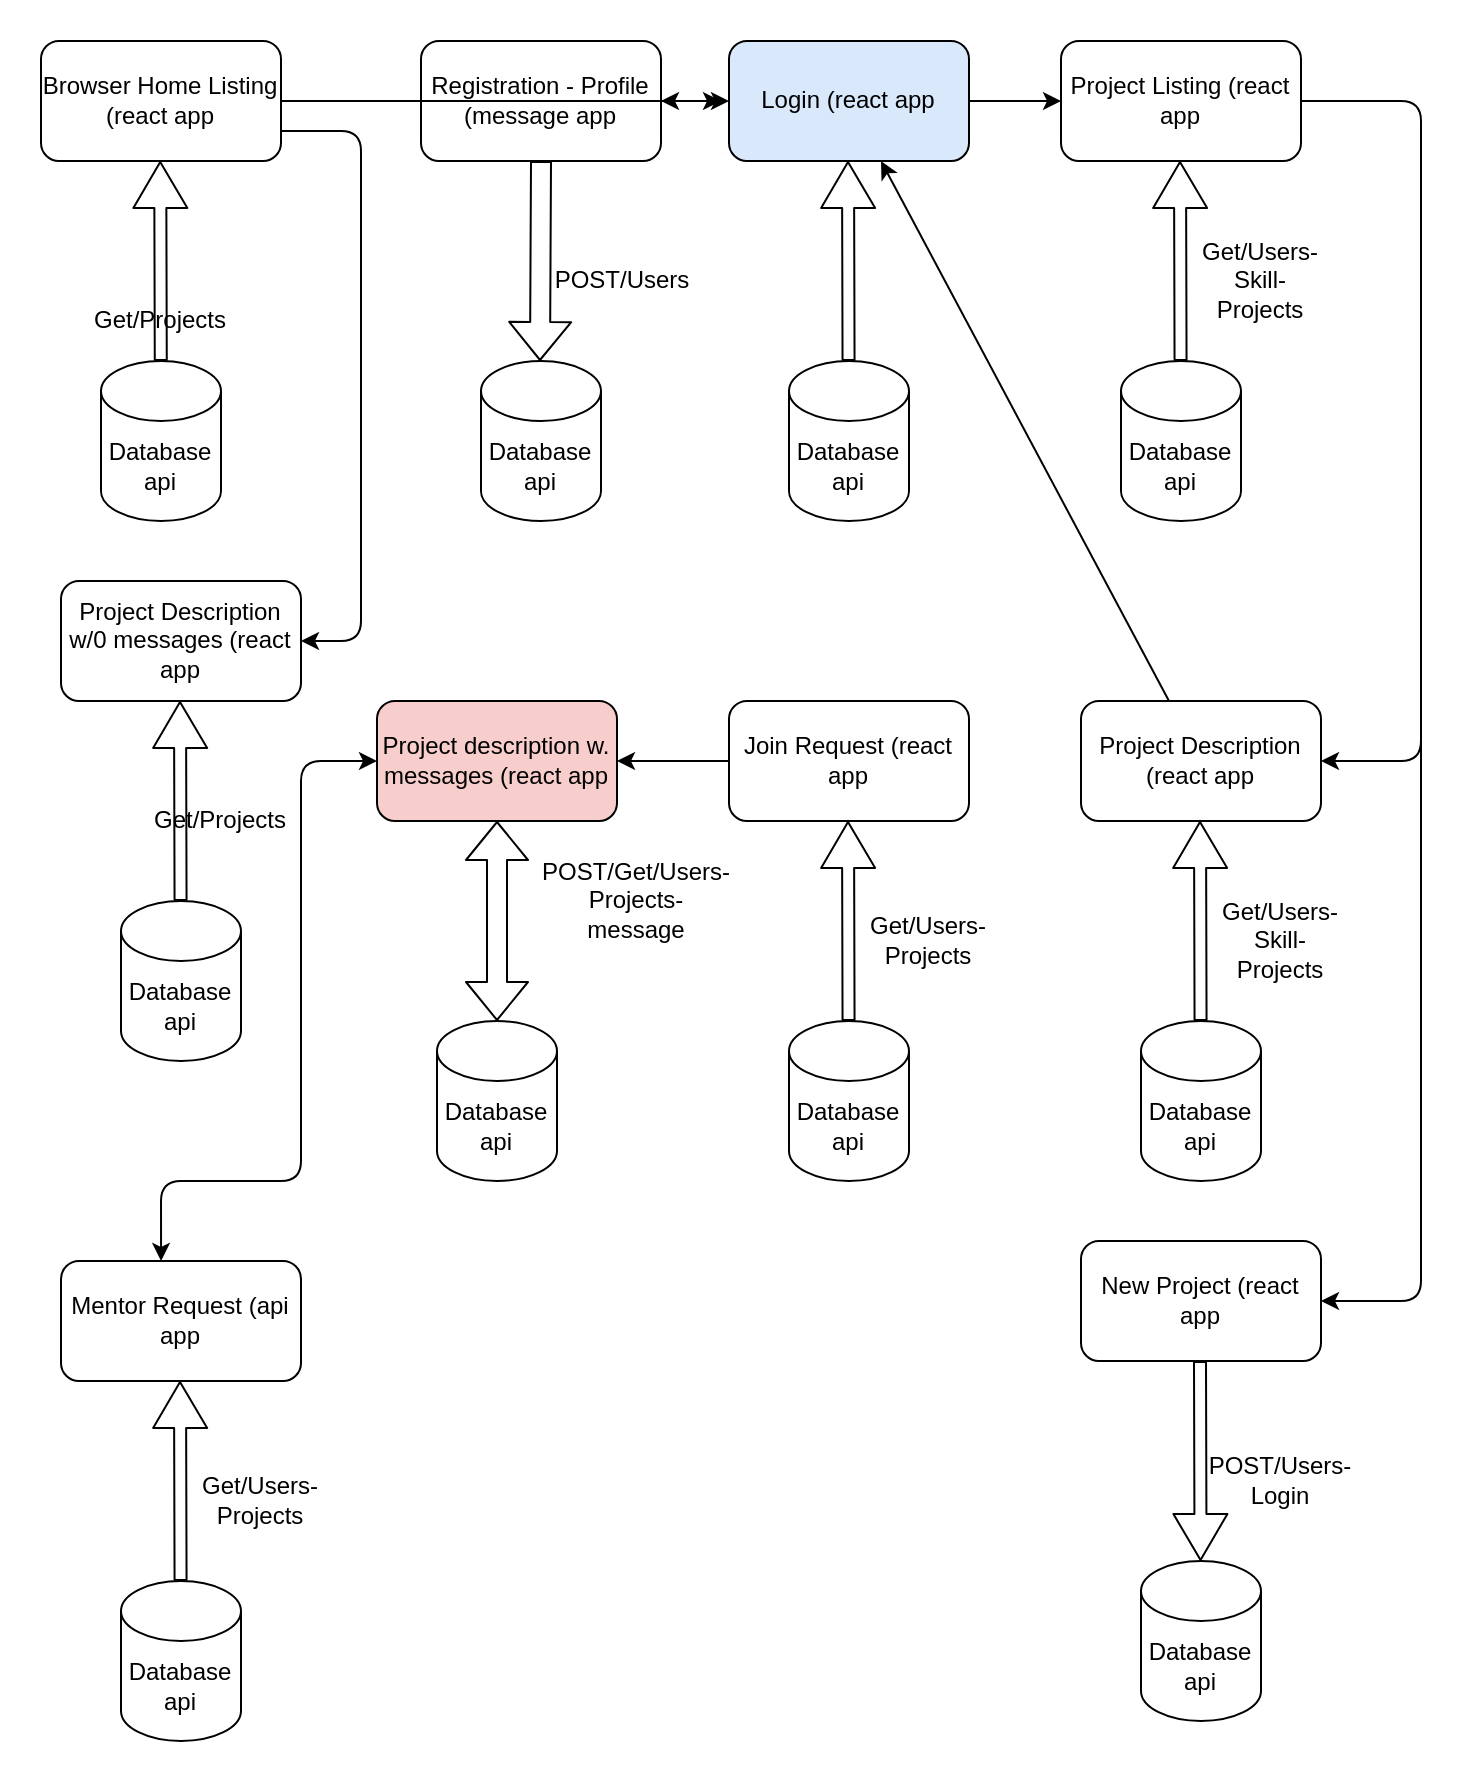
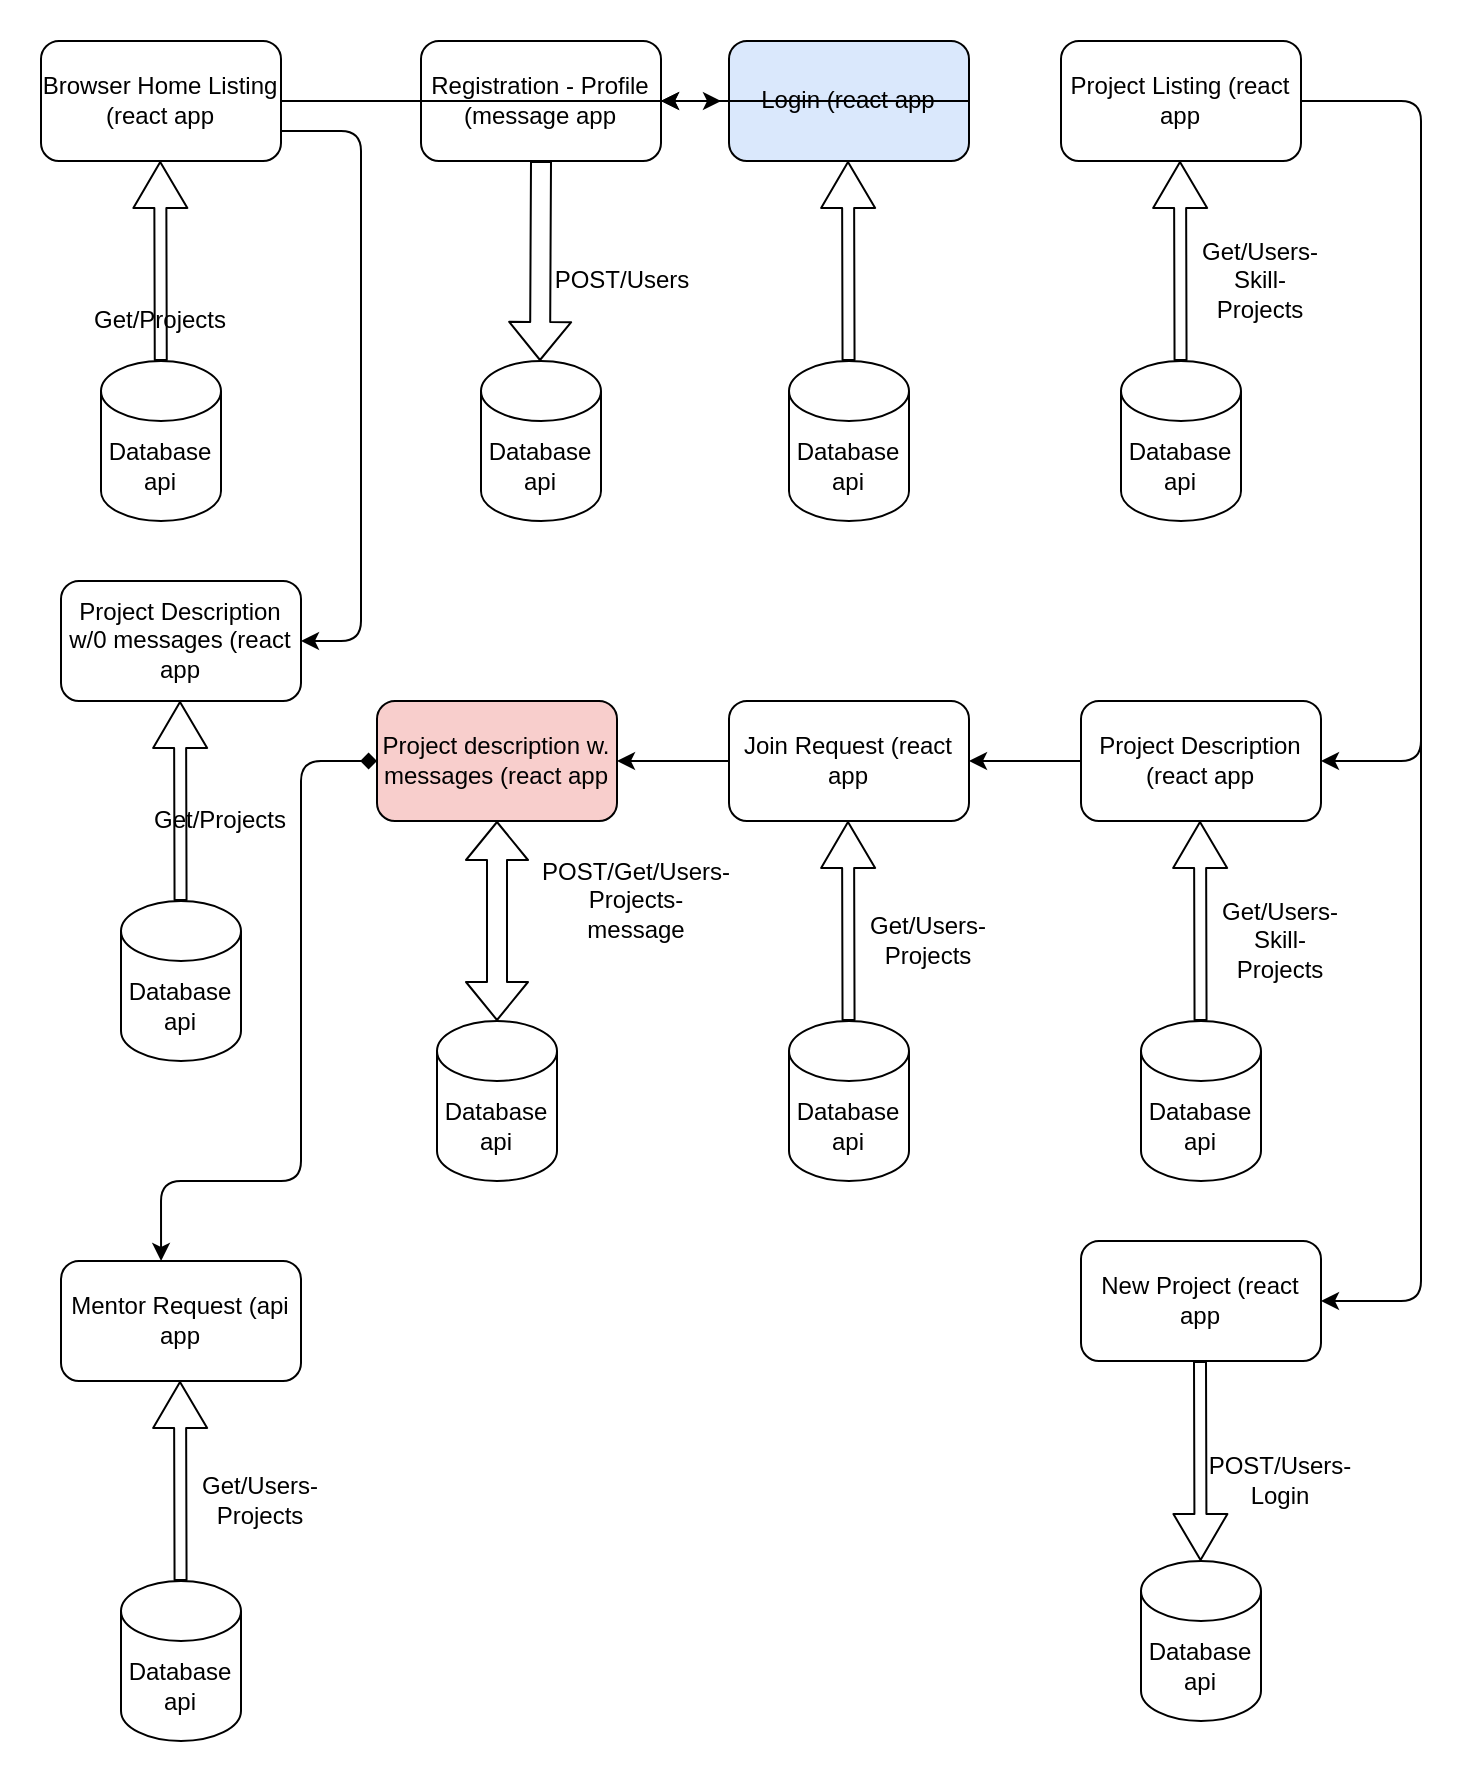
(664, 101) -> (664, 101)
(1008, 101) -> (911, 101)
(1028, 437) -> (1032, 761)
(361, 761) -> (360, 761)
